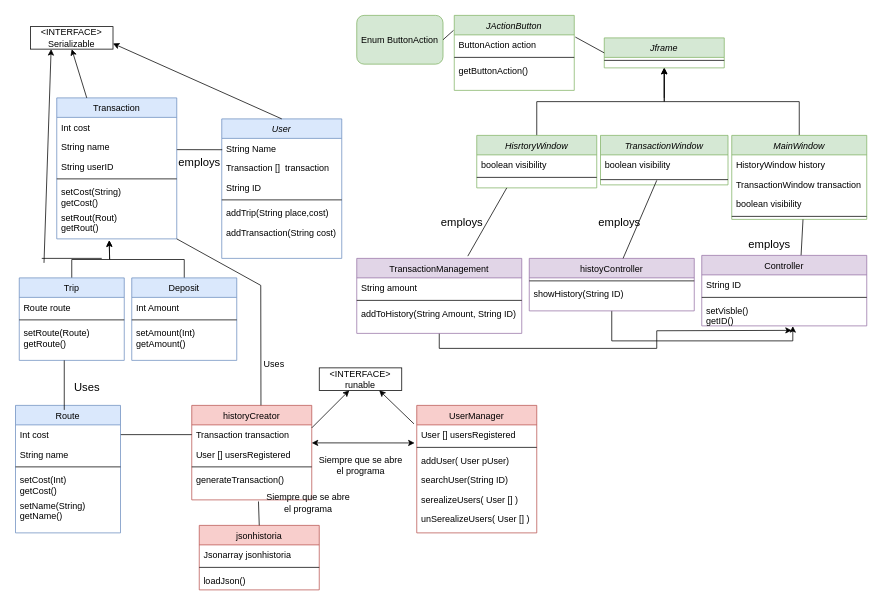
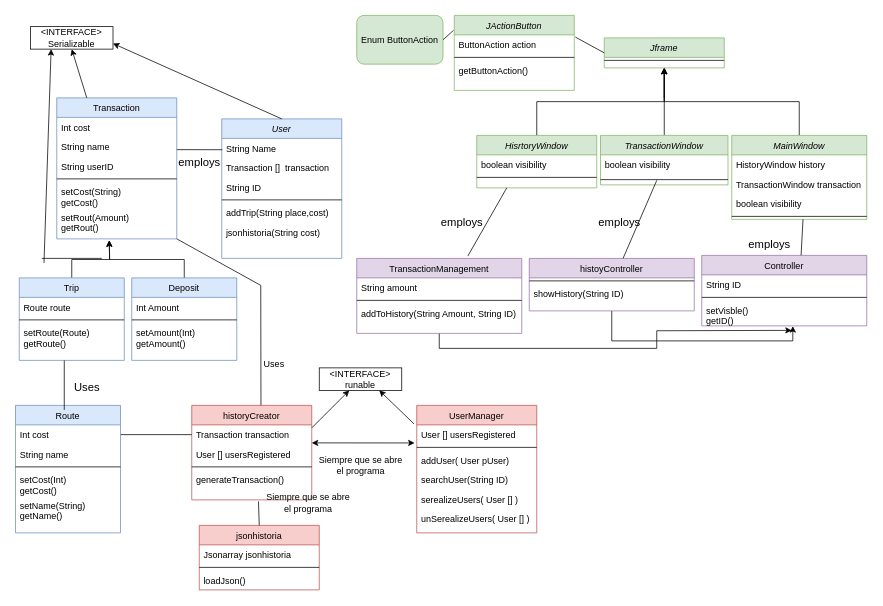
none -> (664, 119)
(94, 218) -> (99, 218)
(290, 233) -> (284, 233)
